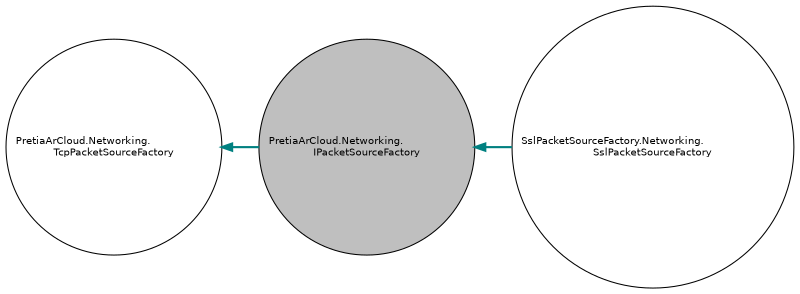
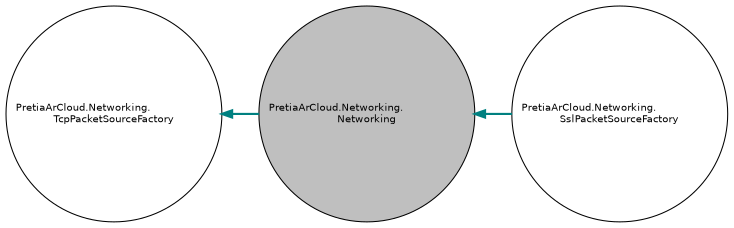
(367, 147) -> (367, 114)
(653, 147) -> (620, 114)
